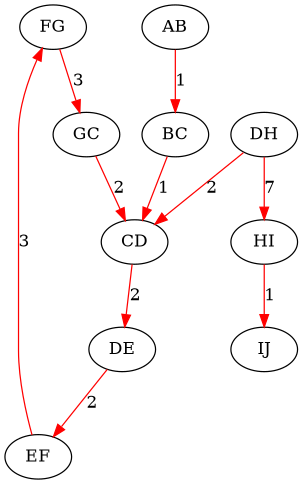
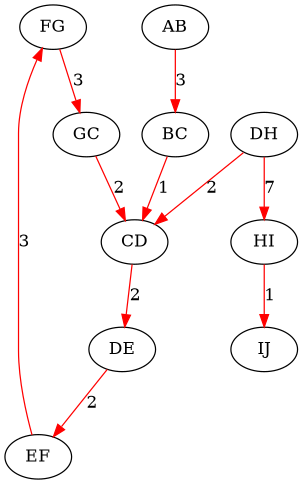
(182, 81) -> (182, 81)
